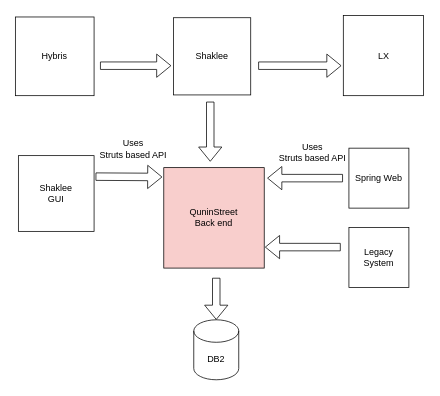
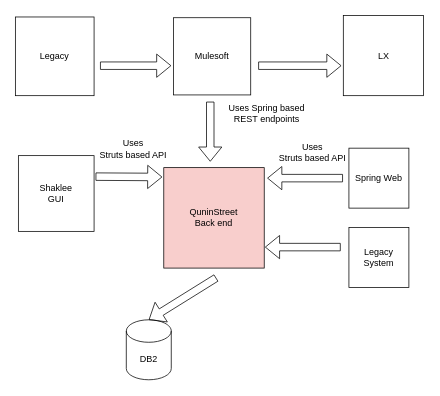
(55, 57) -> (55, 57)
(212, 57) -> (212, 57)
none -> (266, 114)
(216, 350) -> (149, 350)
